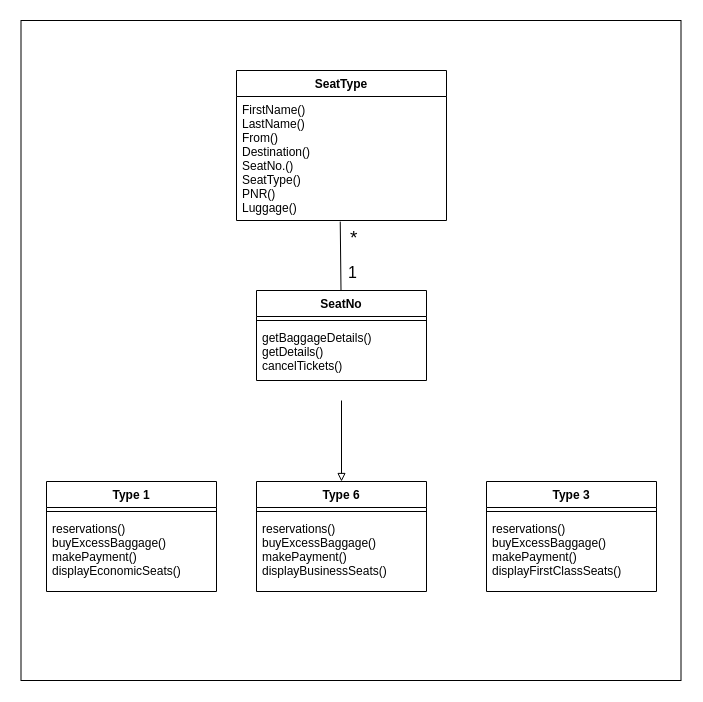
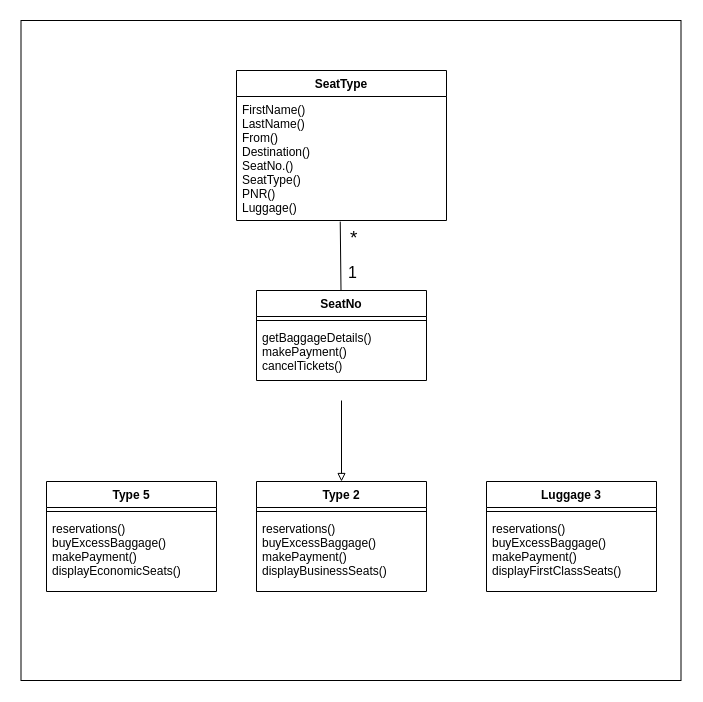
(323, 338) -> (323, 338)
(131, 495) -> (131, 495)
(341, 495) -> (341, 495)
(571, 495) -> (571, 495)
